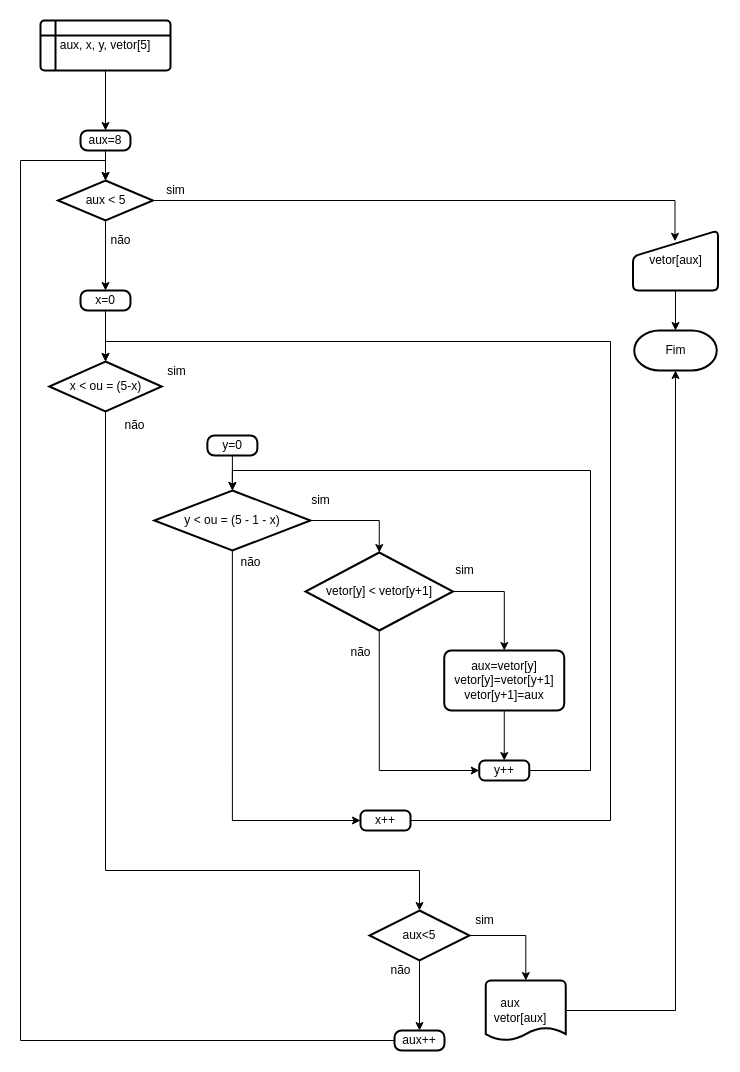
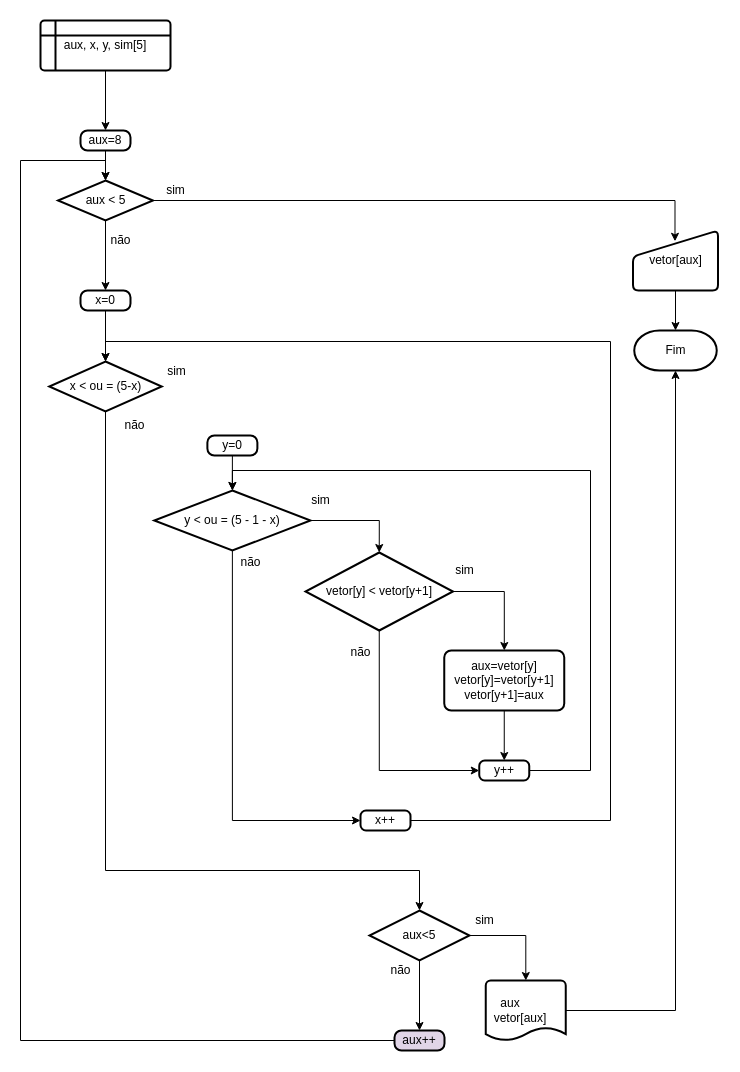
(106, 46) -> (106, 46)
(420, 1041) -> (420, 1041)
